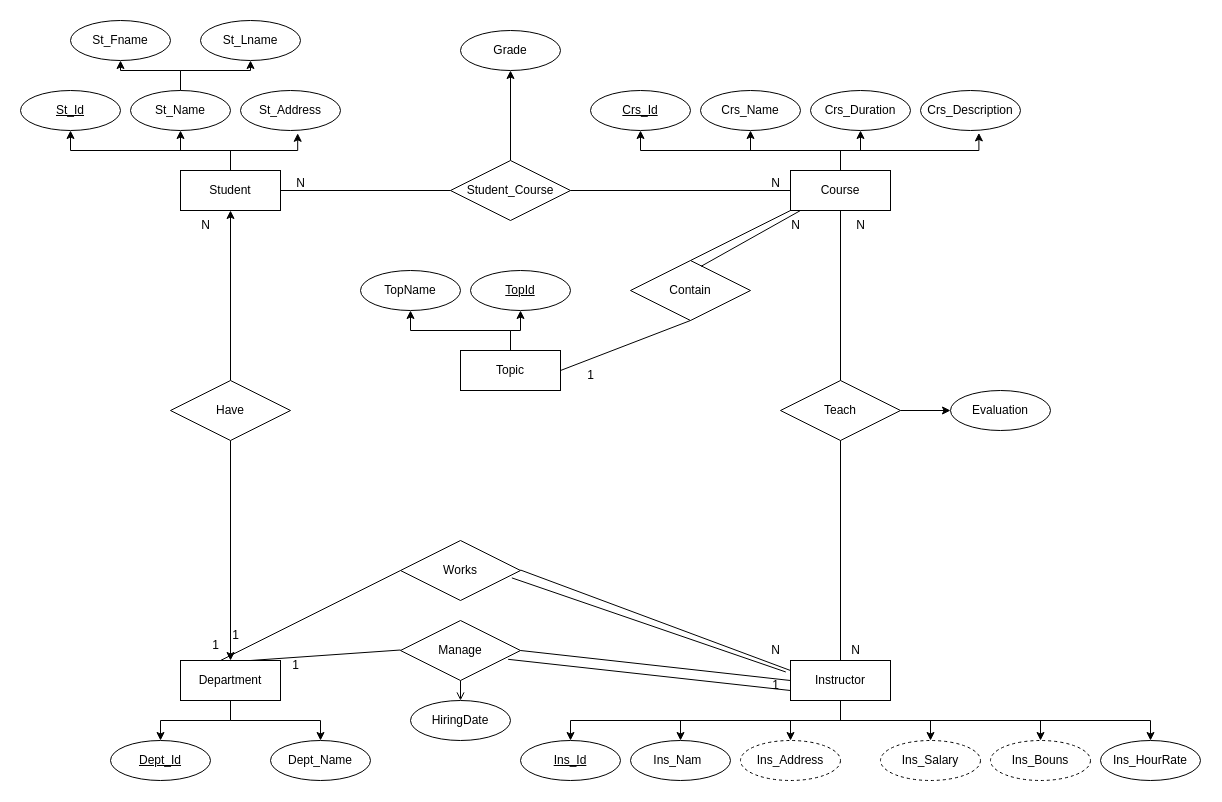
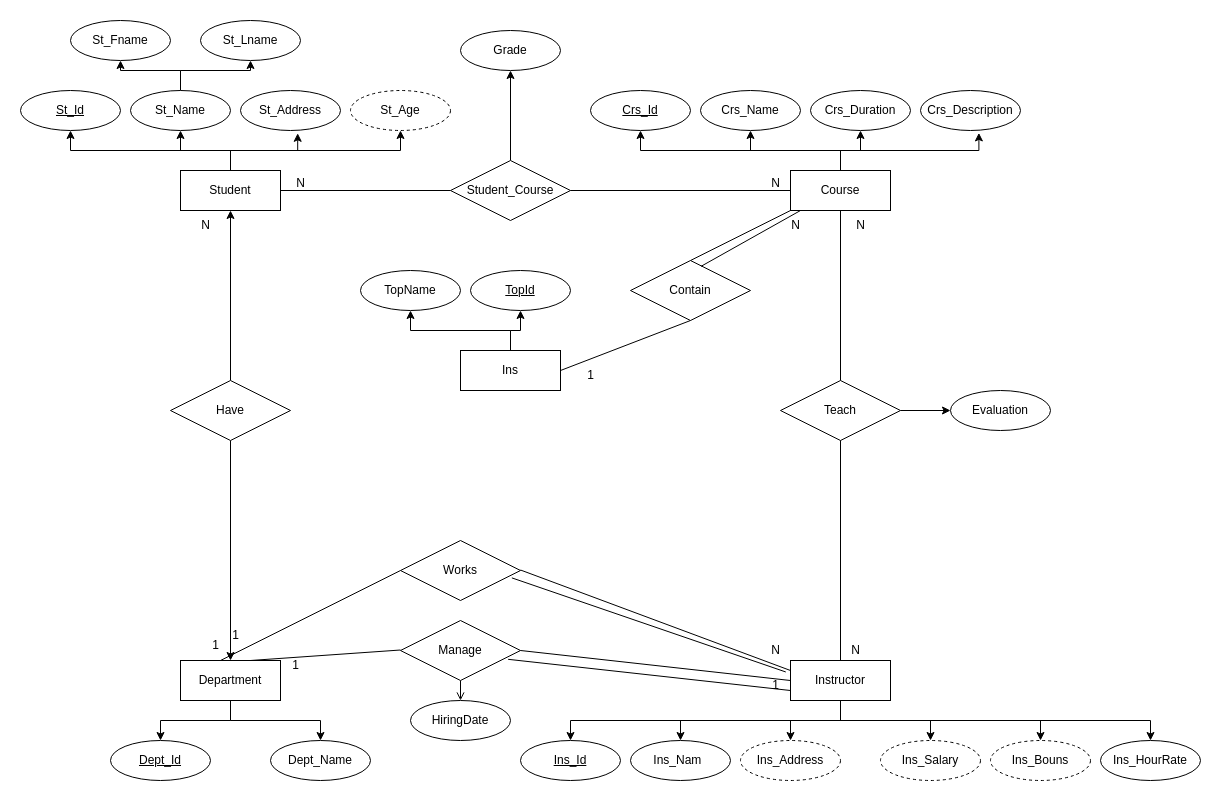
none -> (401, 111)
none -> (357, 151)
(511, 371) -> (511, 371)
